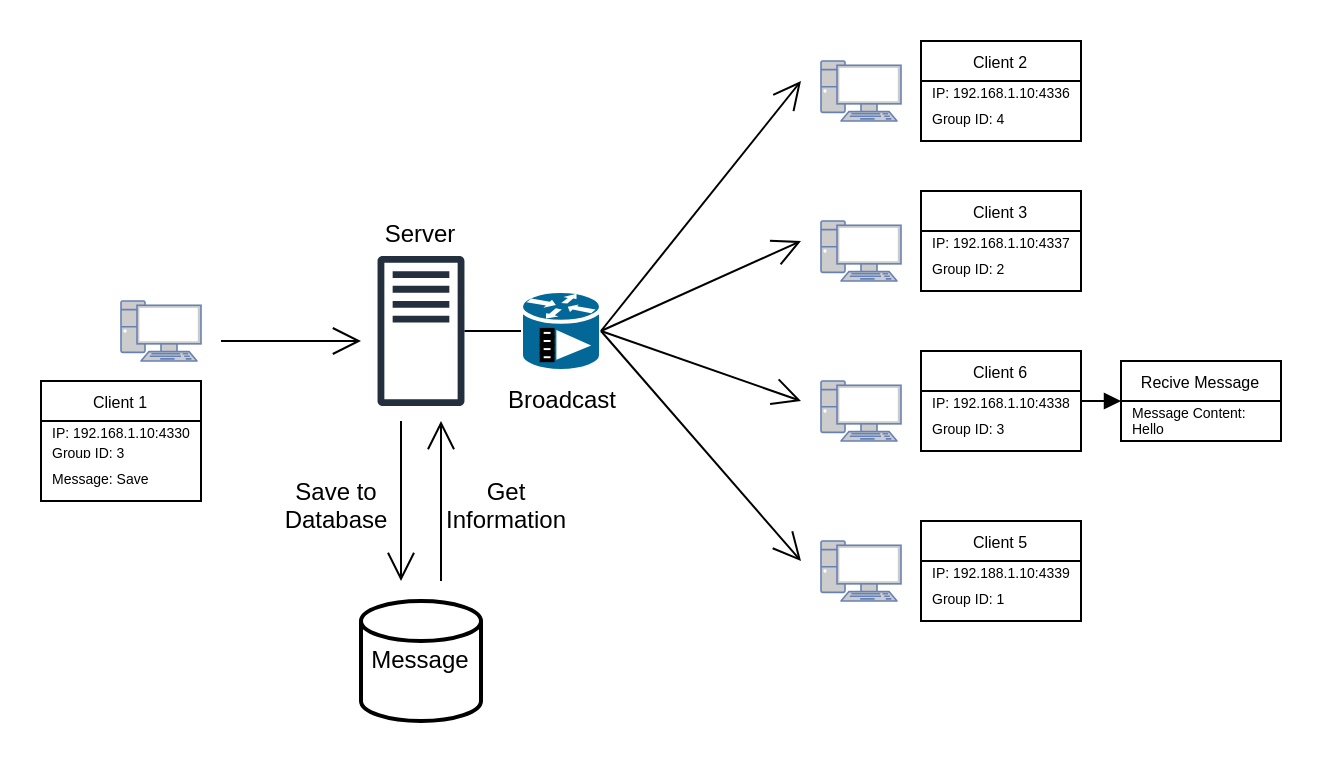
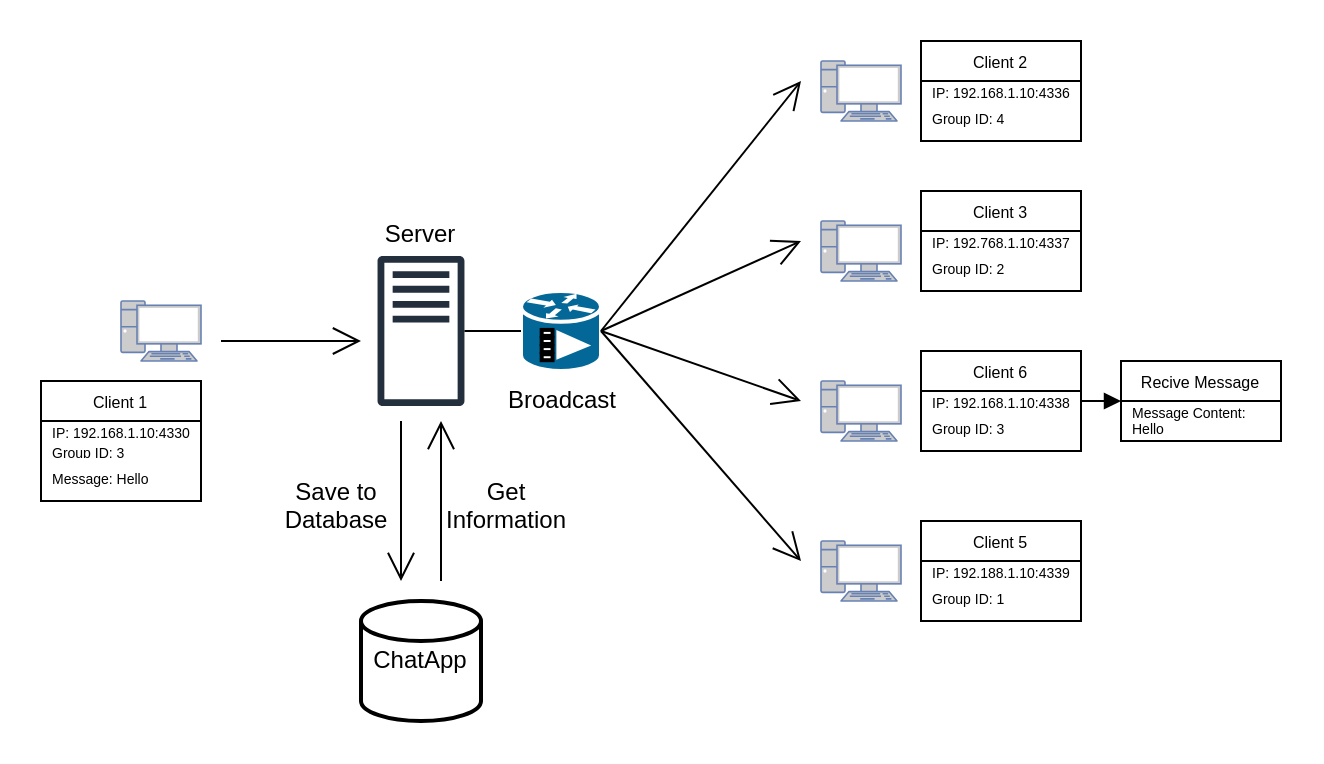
(1003, 241) -> (1003, 241)
(100, 481) -> (101, 481)
(421, 661) -> (421, 661)
